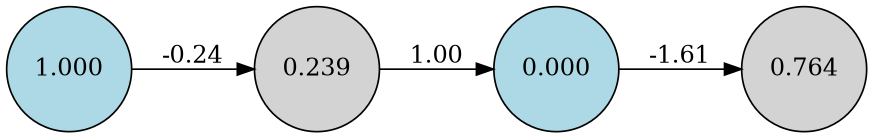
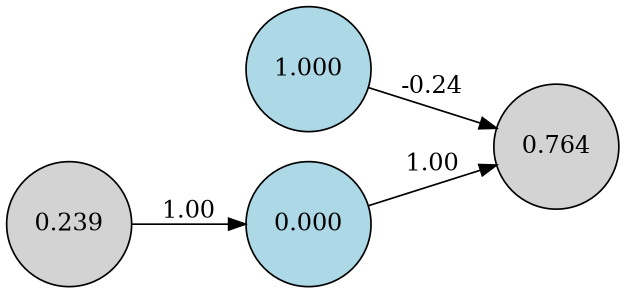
(680, 57) -> (432, 164)
(184, 69) -> (424, 105)
